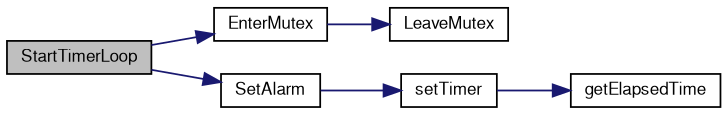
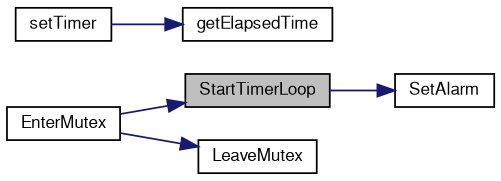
(174, 41) -> (144, 110)
(352, 90) -> none
